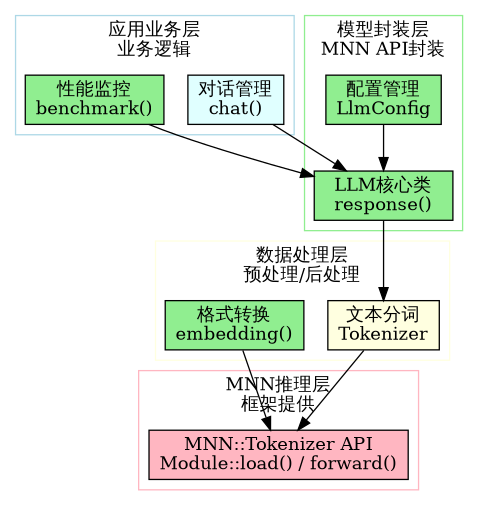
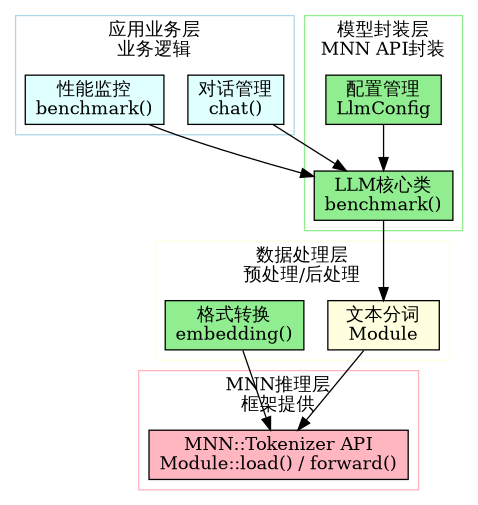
(95, 100) -> (95, 100)
(384, 196) -> (384, 196)
(384, 325) -> (384, 325)
